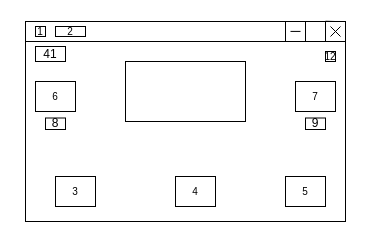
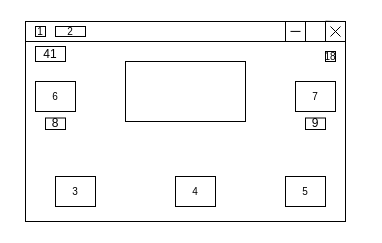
(331, 57) -> (331, 57)
